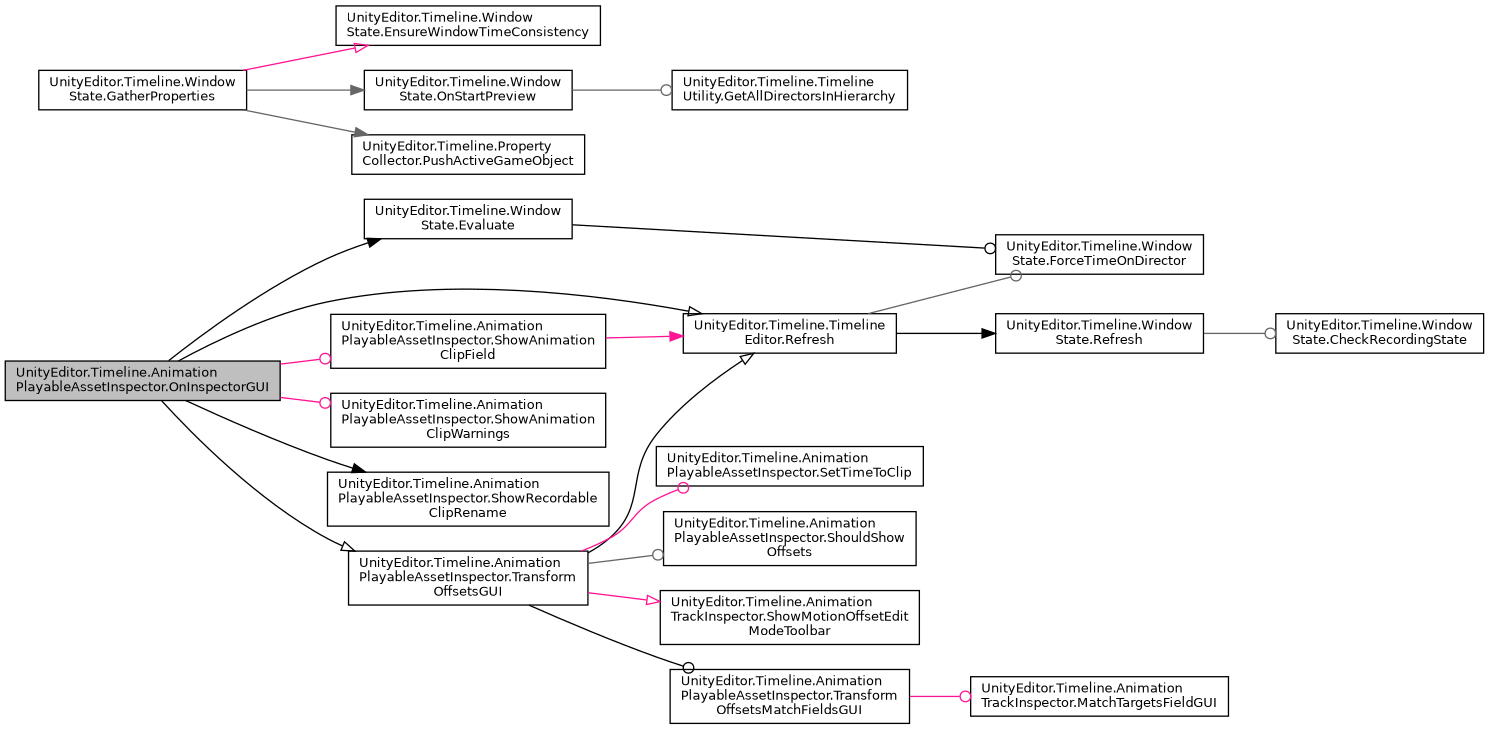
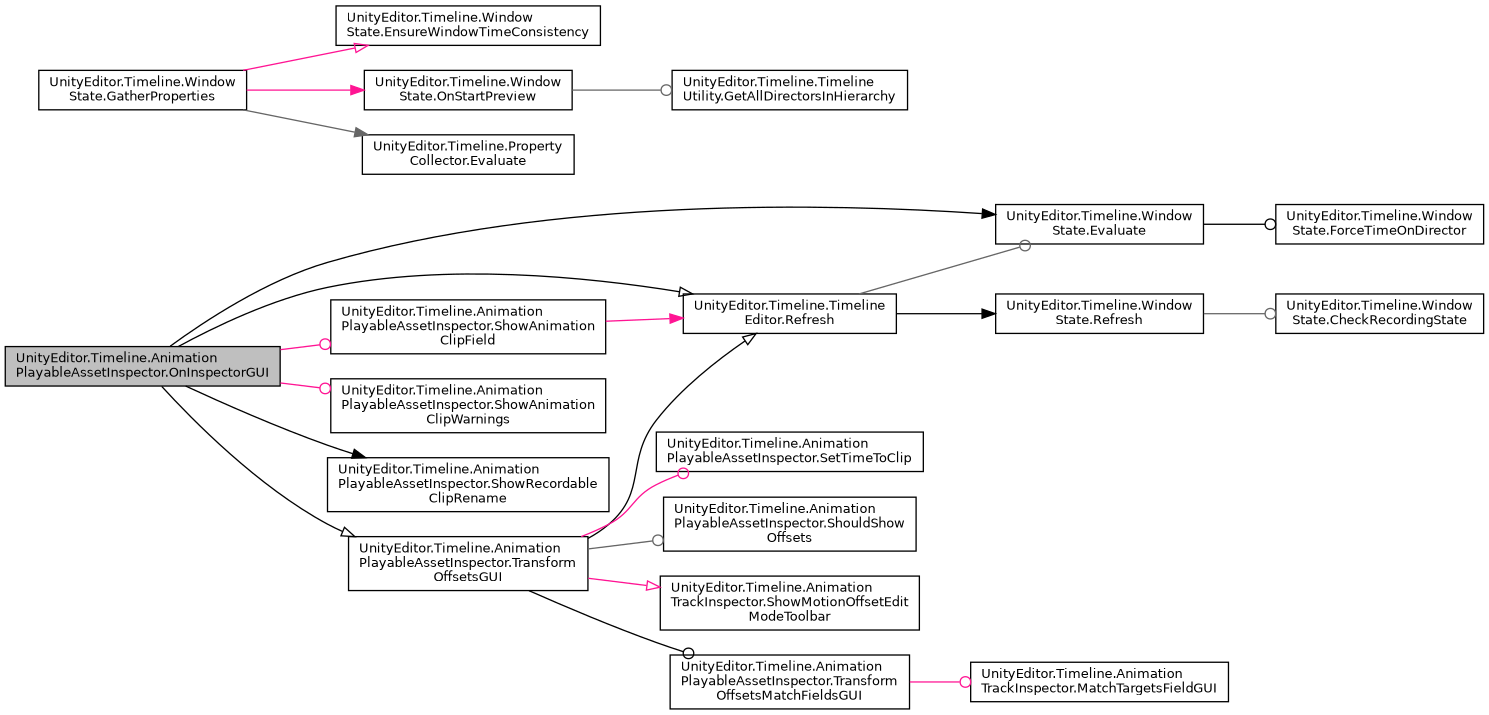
(299, 90) -> (299, 90)
(468, 155) -> (468, 155)
(939, 295) -> (939, 271)
